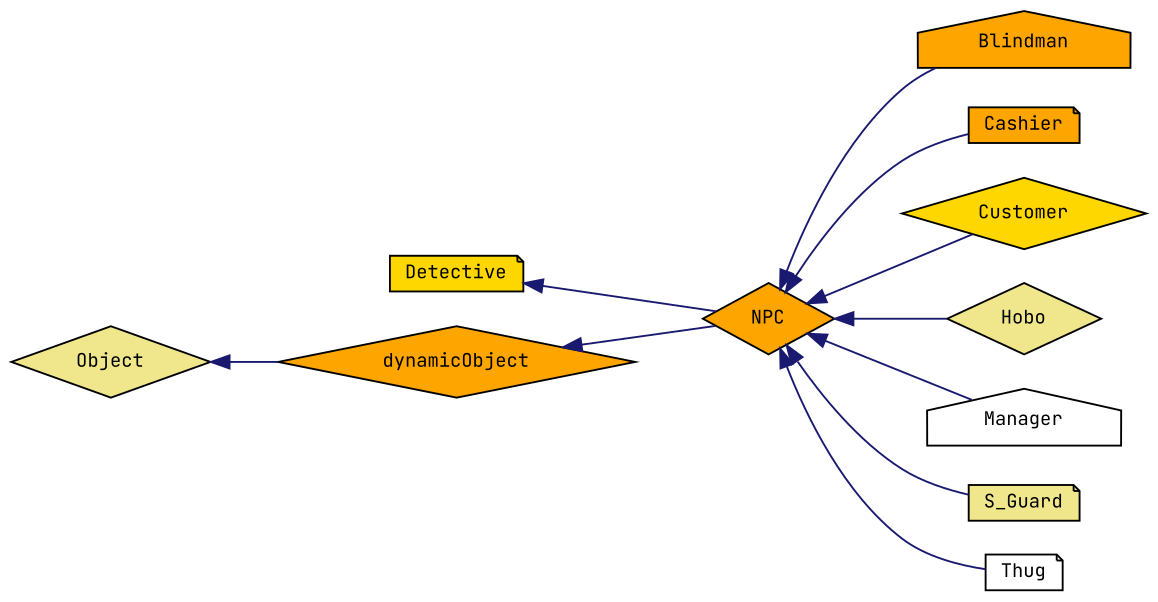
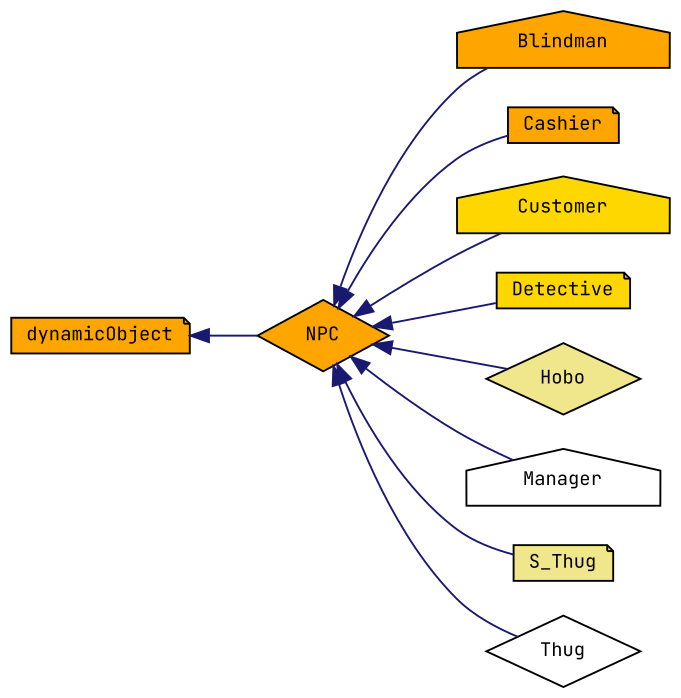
(1024, 213) -> (563, 208)
(629, 299) -> (444, 313)
(111, 362) -> none
(457, 362) -> (101, 336)
(1024, 503) -> (563, 563)
(1024, 572) -> (563, 651)
